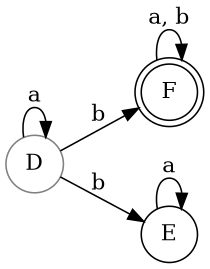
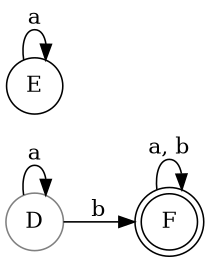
(95, 196) -> none
